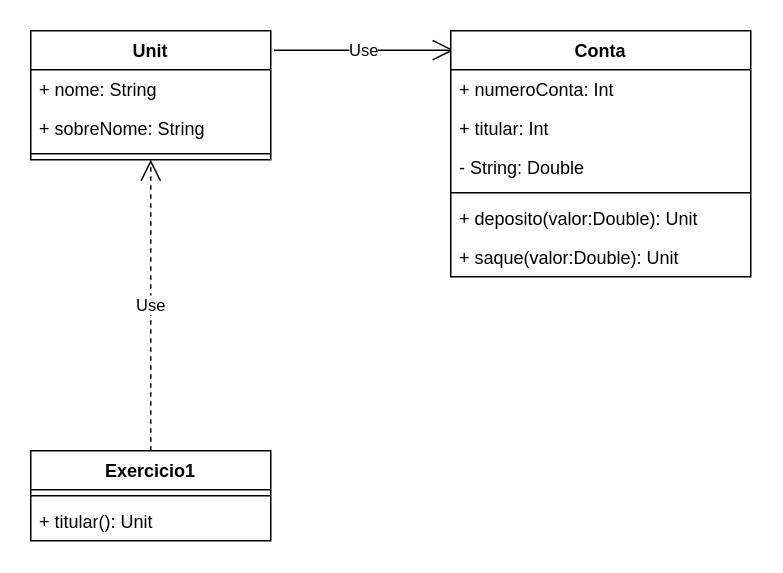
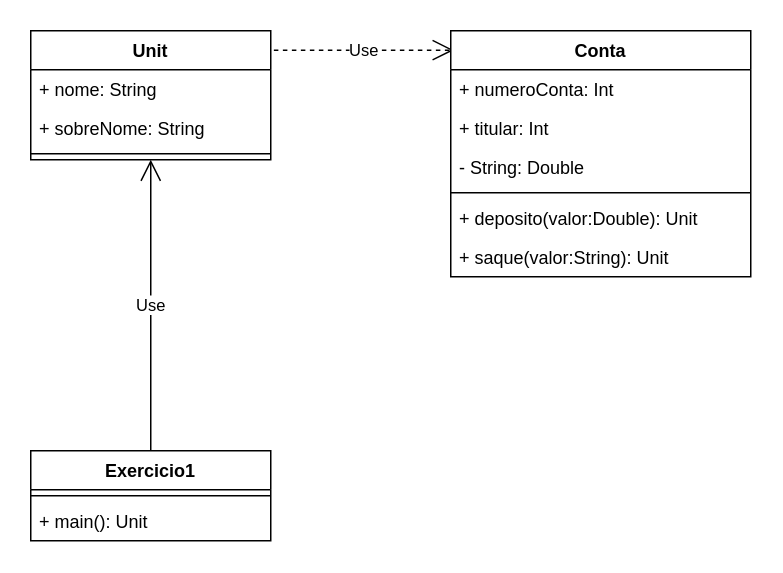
(311, 50) -> (311, 50)
(579, 258) -> (579, 258)
(151, 381) -> (151, 381)
(111, 522) -> (98, 522)
